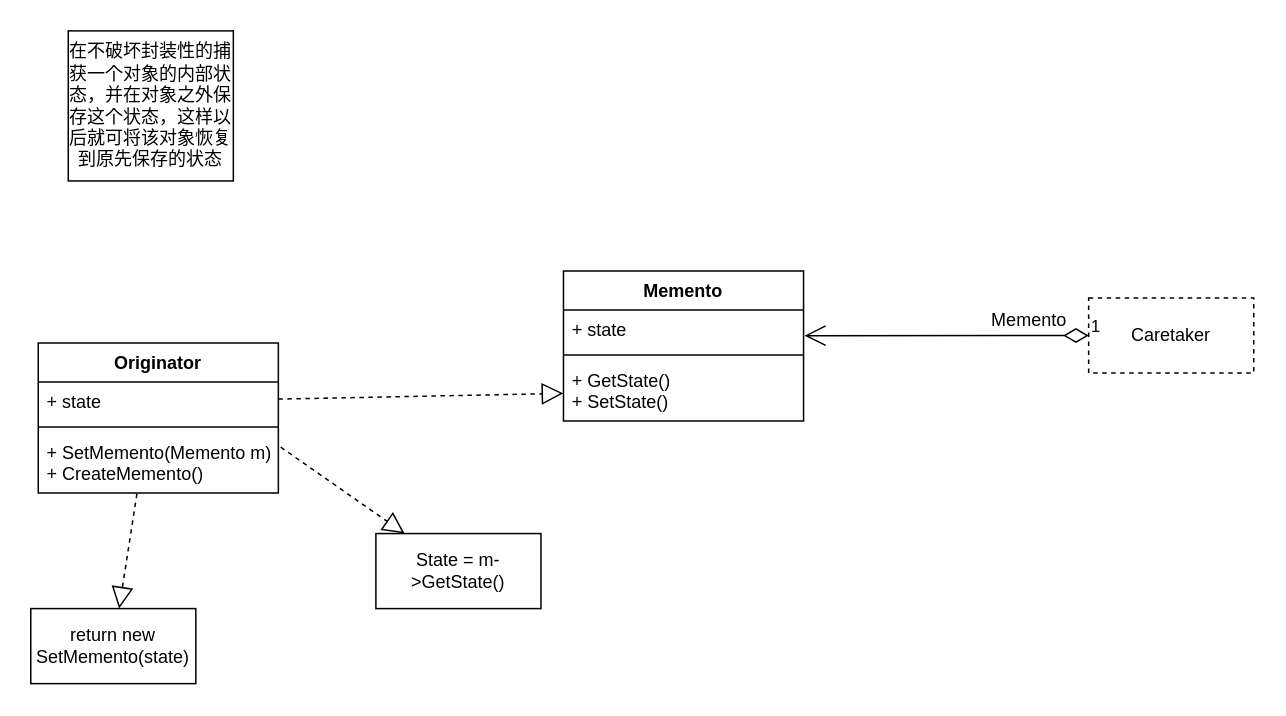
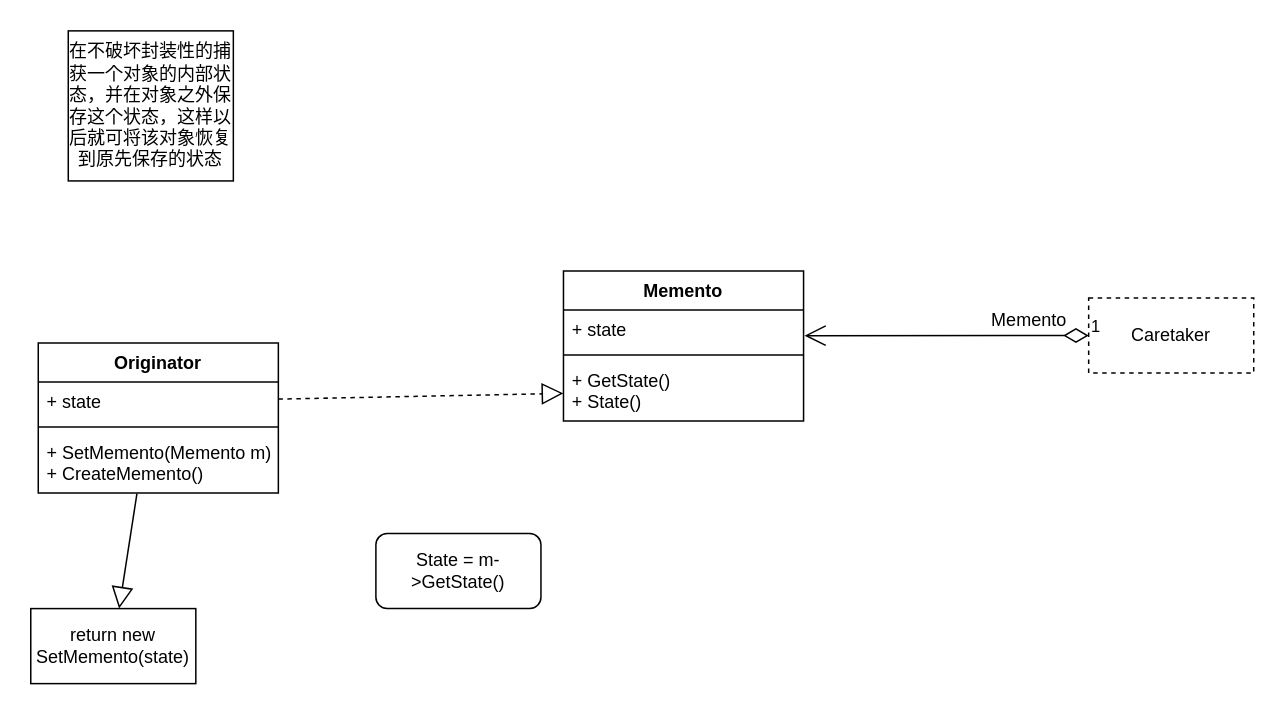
(630, 393) -> (630, 393)
(333, 484) -> none
(130, 539) -> (130, 539)
(458, 571) -> (458, 571)
